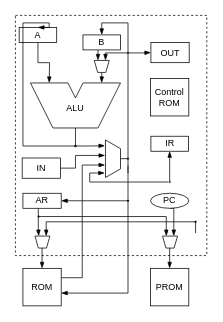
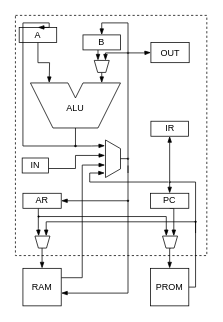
(170, 97) -> none
(170, 144) -> (170, 129)
(41, 168) -> (35, 165)
(170, 201) -> (170, 201)
none -> (195, 261)
(42, 287) -> (42, 287)
